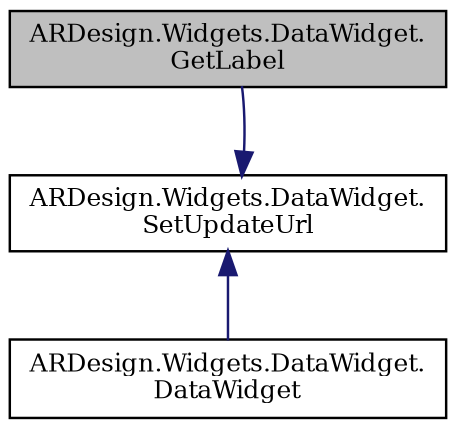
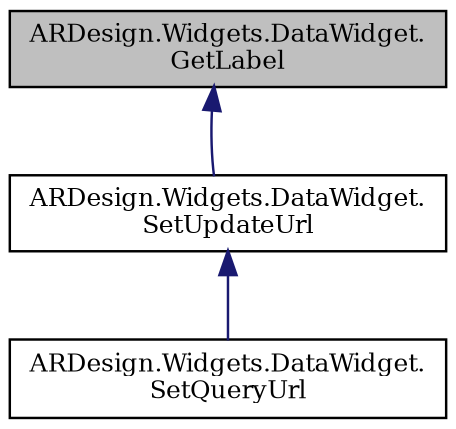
(244, 119) -> (212, 143)
(228, 379) -> (228, 379)
